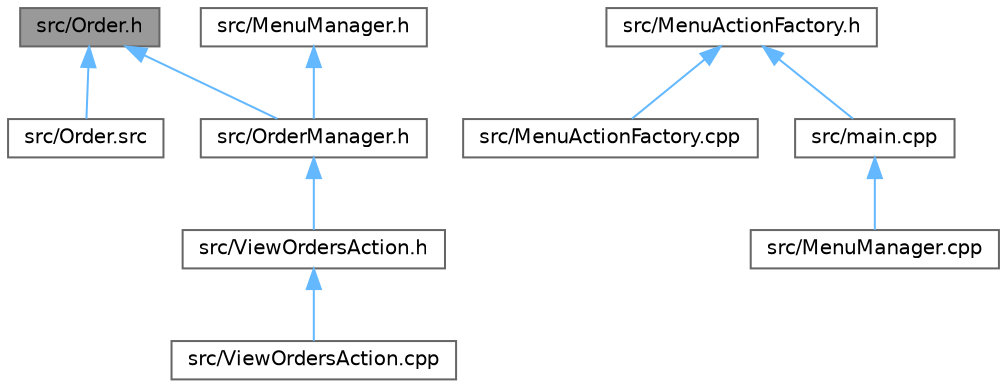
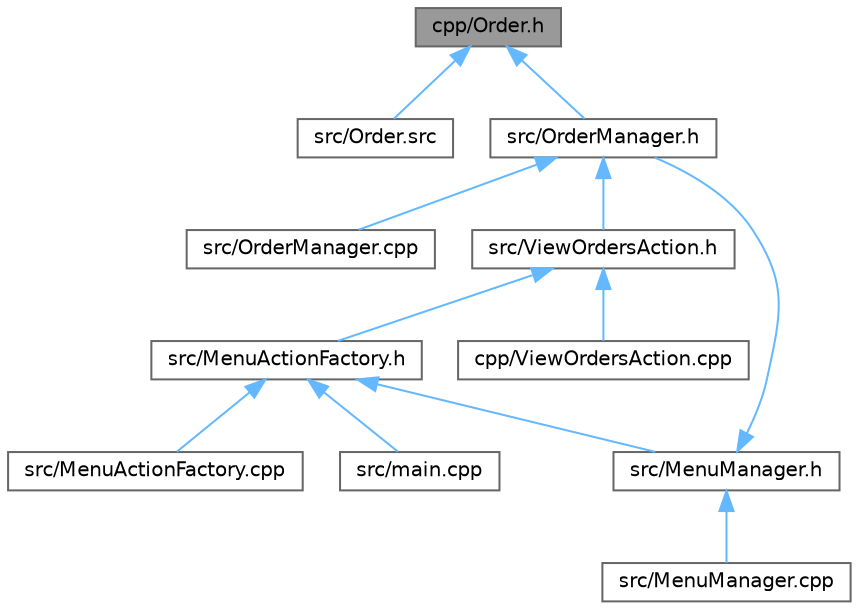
(90, 27) -> (488, 27)
(875, 204) -> (726, 537)
none -> (311, 249)
none -> (435, 308)
(314, 360) -> (603, 360)
none -> (516, 418)
